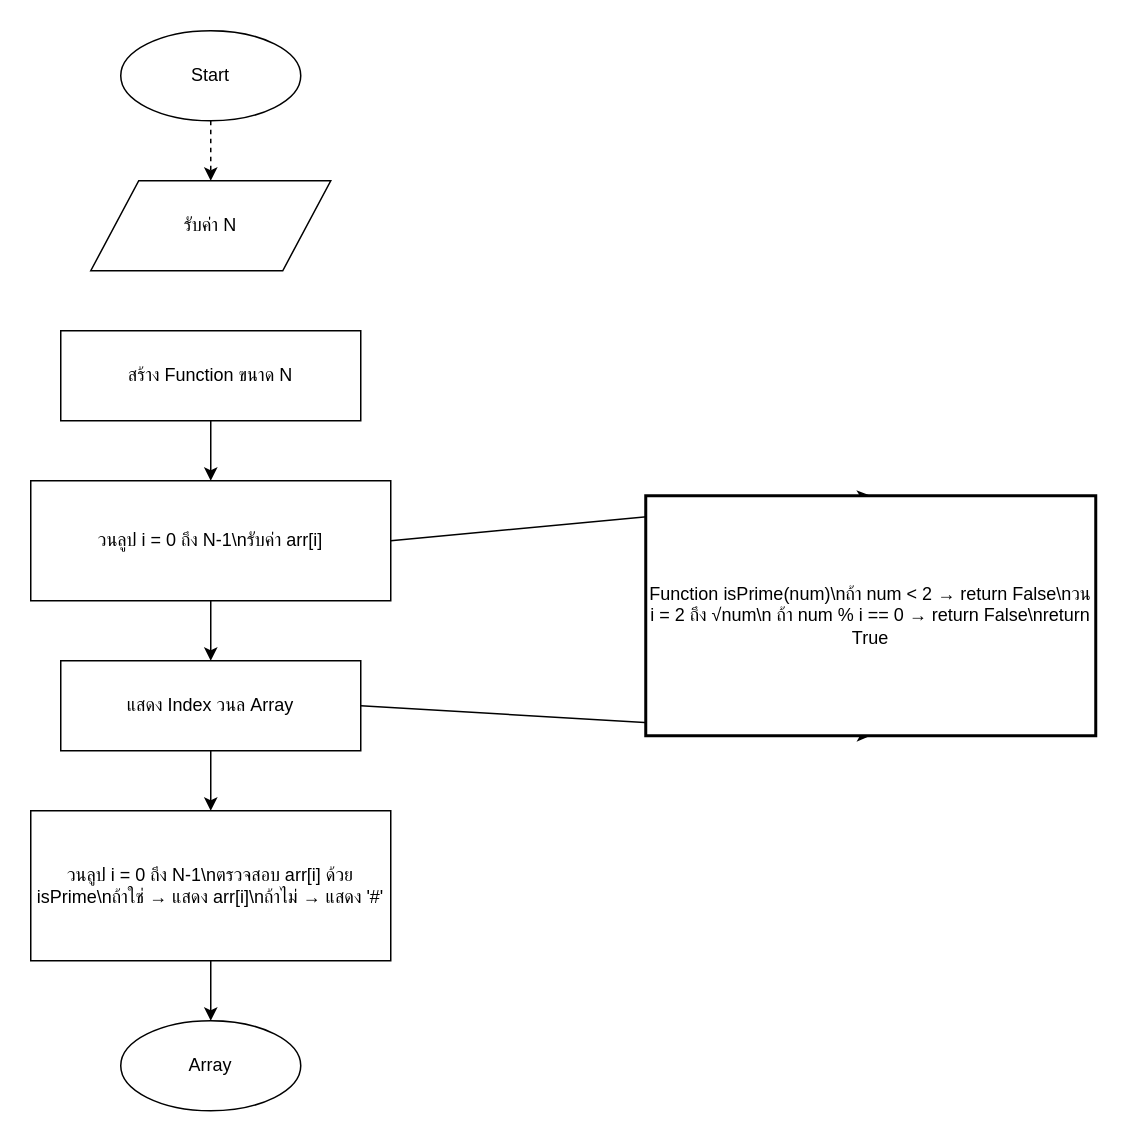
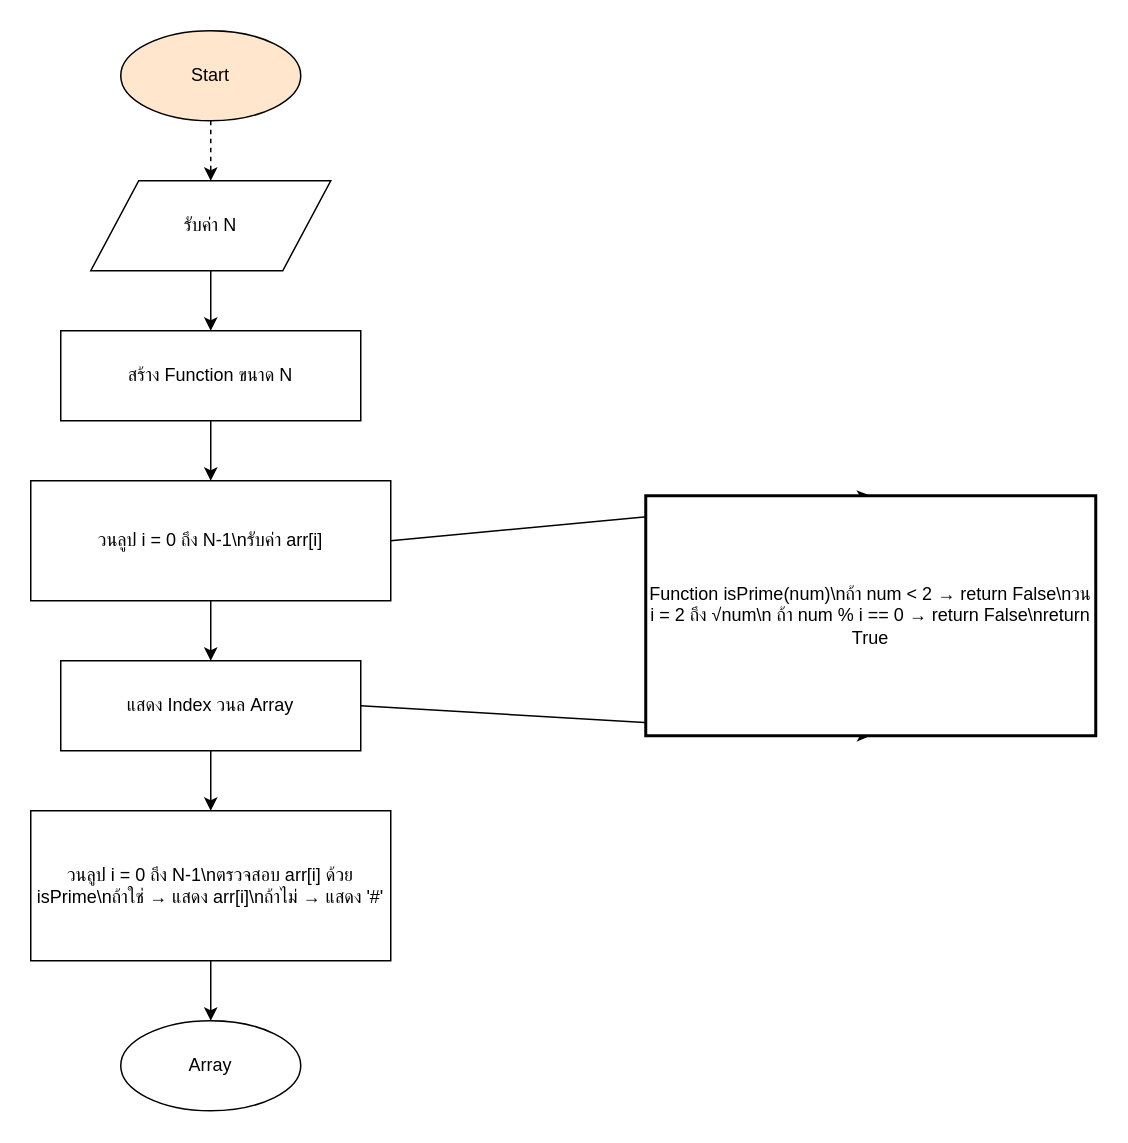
(211, 76) -> (211, 76)
none -> (211, 296)
